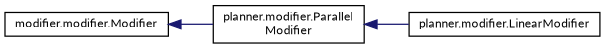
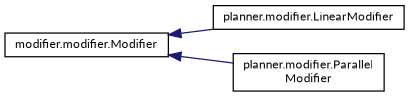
(393, 24) -> (197, 31)
